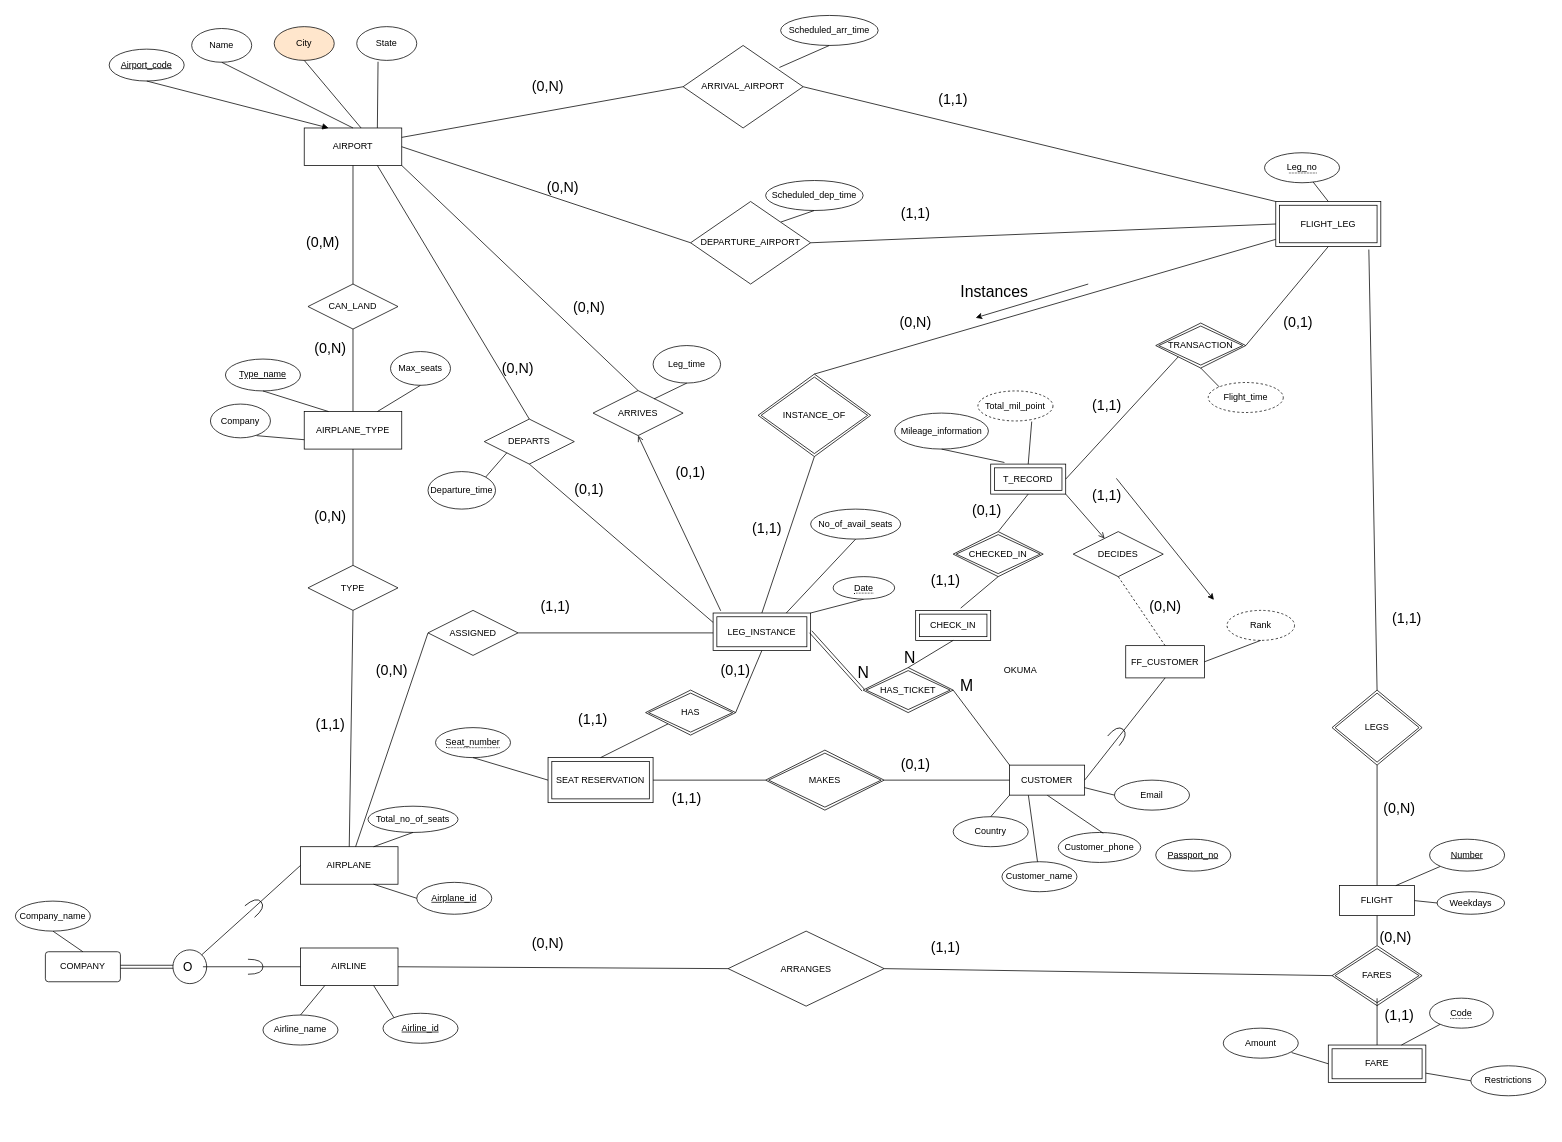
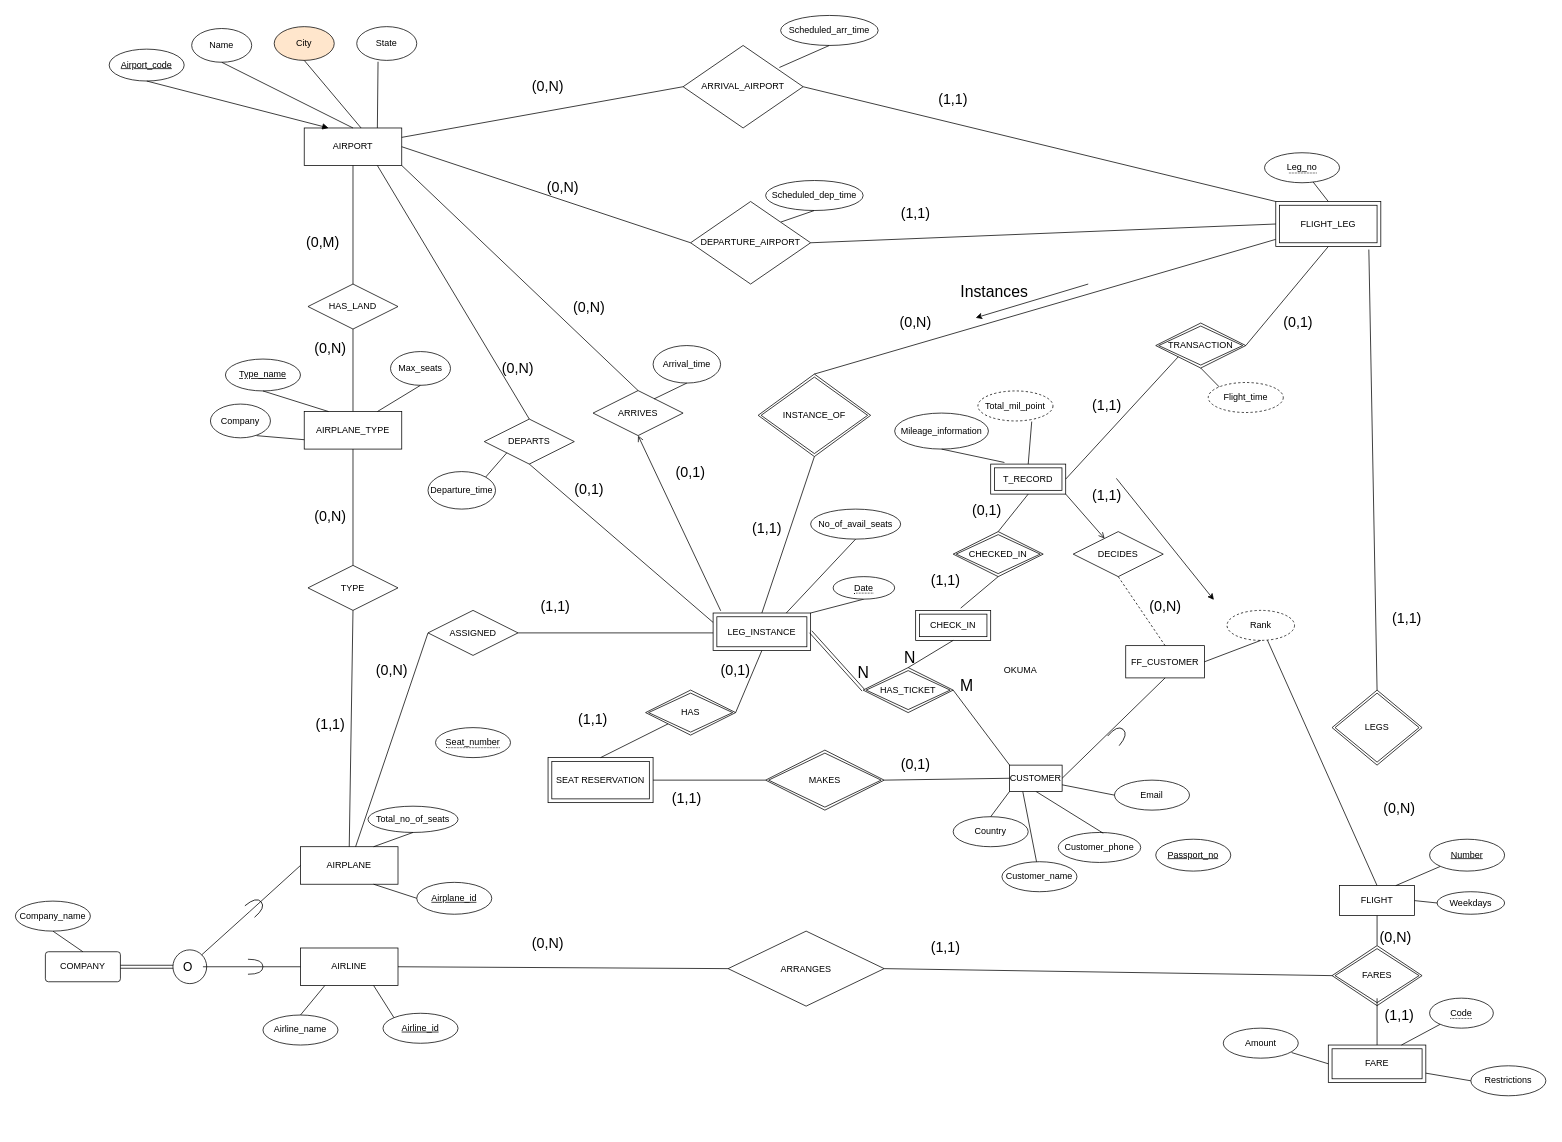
(353, 306) -> (353, 306)
(687, 364) -> (687, 364)
(510, 769) -> none
(1047, 780) -> (1036, 778)
(1377, 825) -> (1322, 763)
